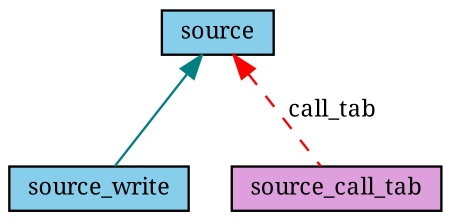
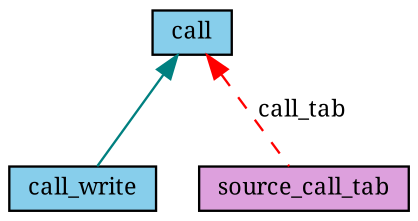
(218, 33) -> (192, 33)
(99, 189) -> (83, 189)
